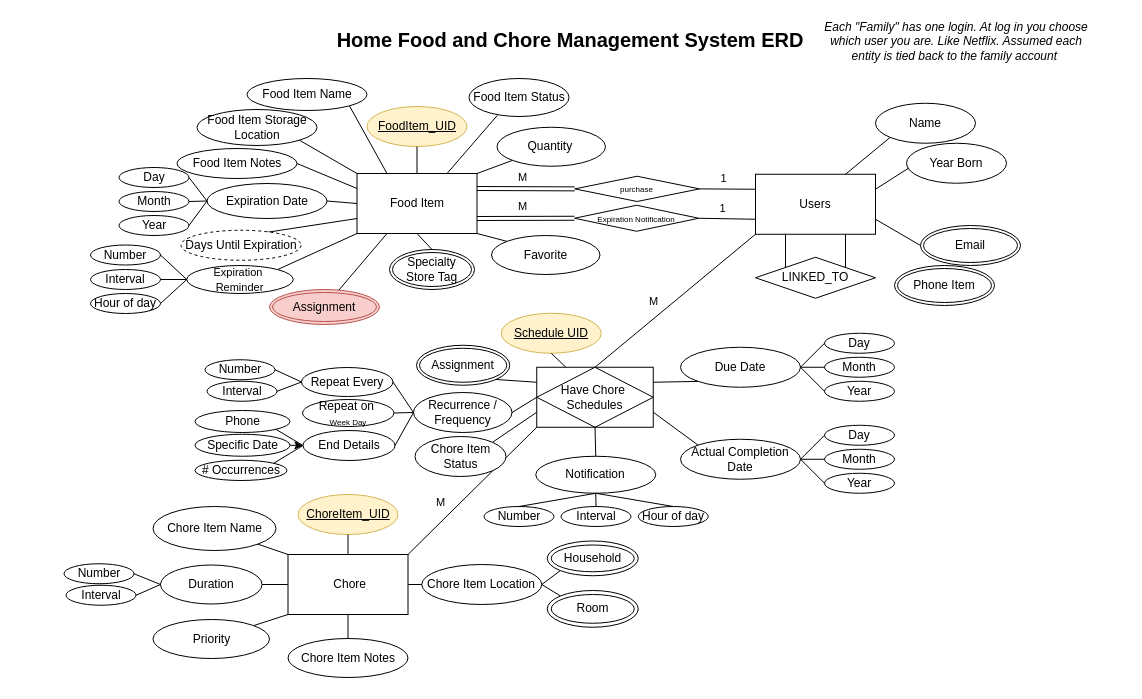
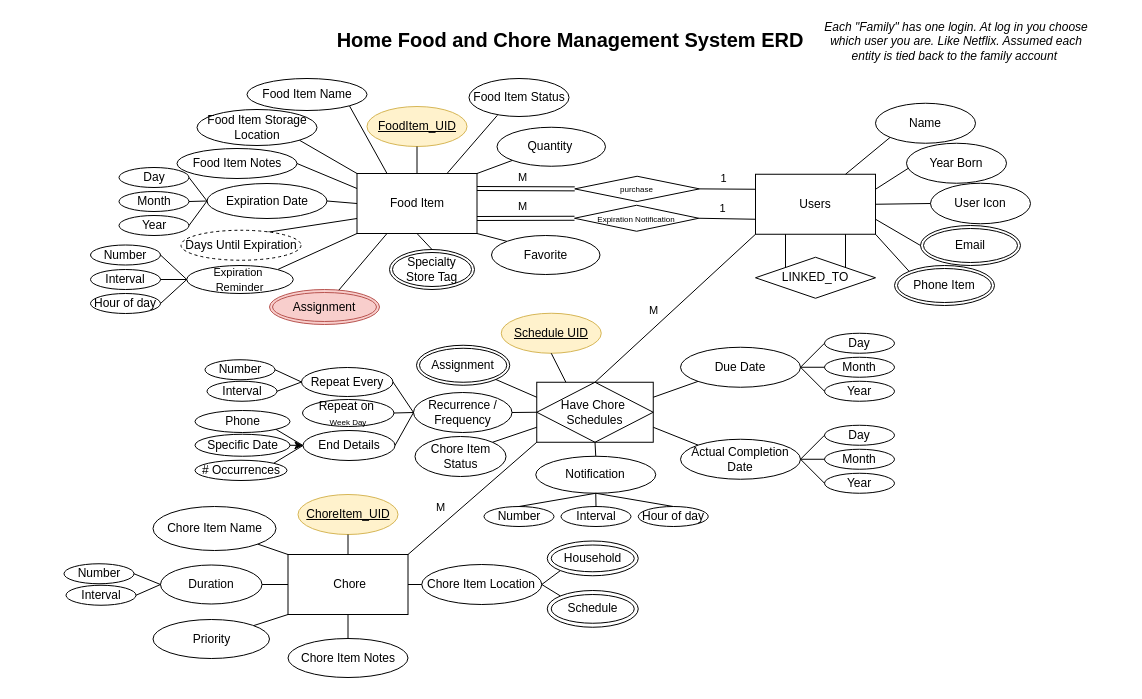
none -> (903, 204)
none -> (981, 204)
none -> (892, 253)
(595, 397) -> (595, 412)
(593, 609) -> (593, 609)
